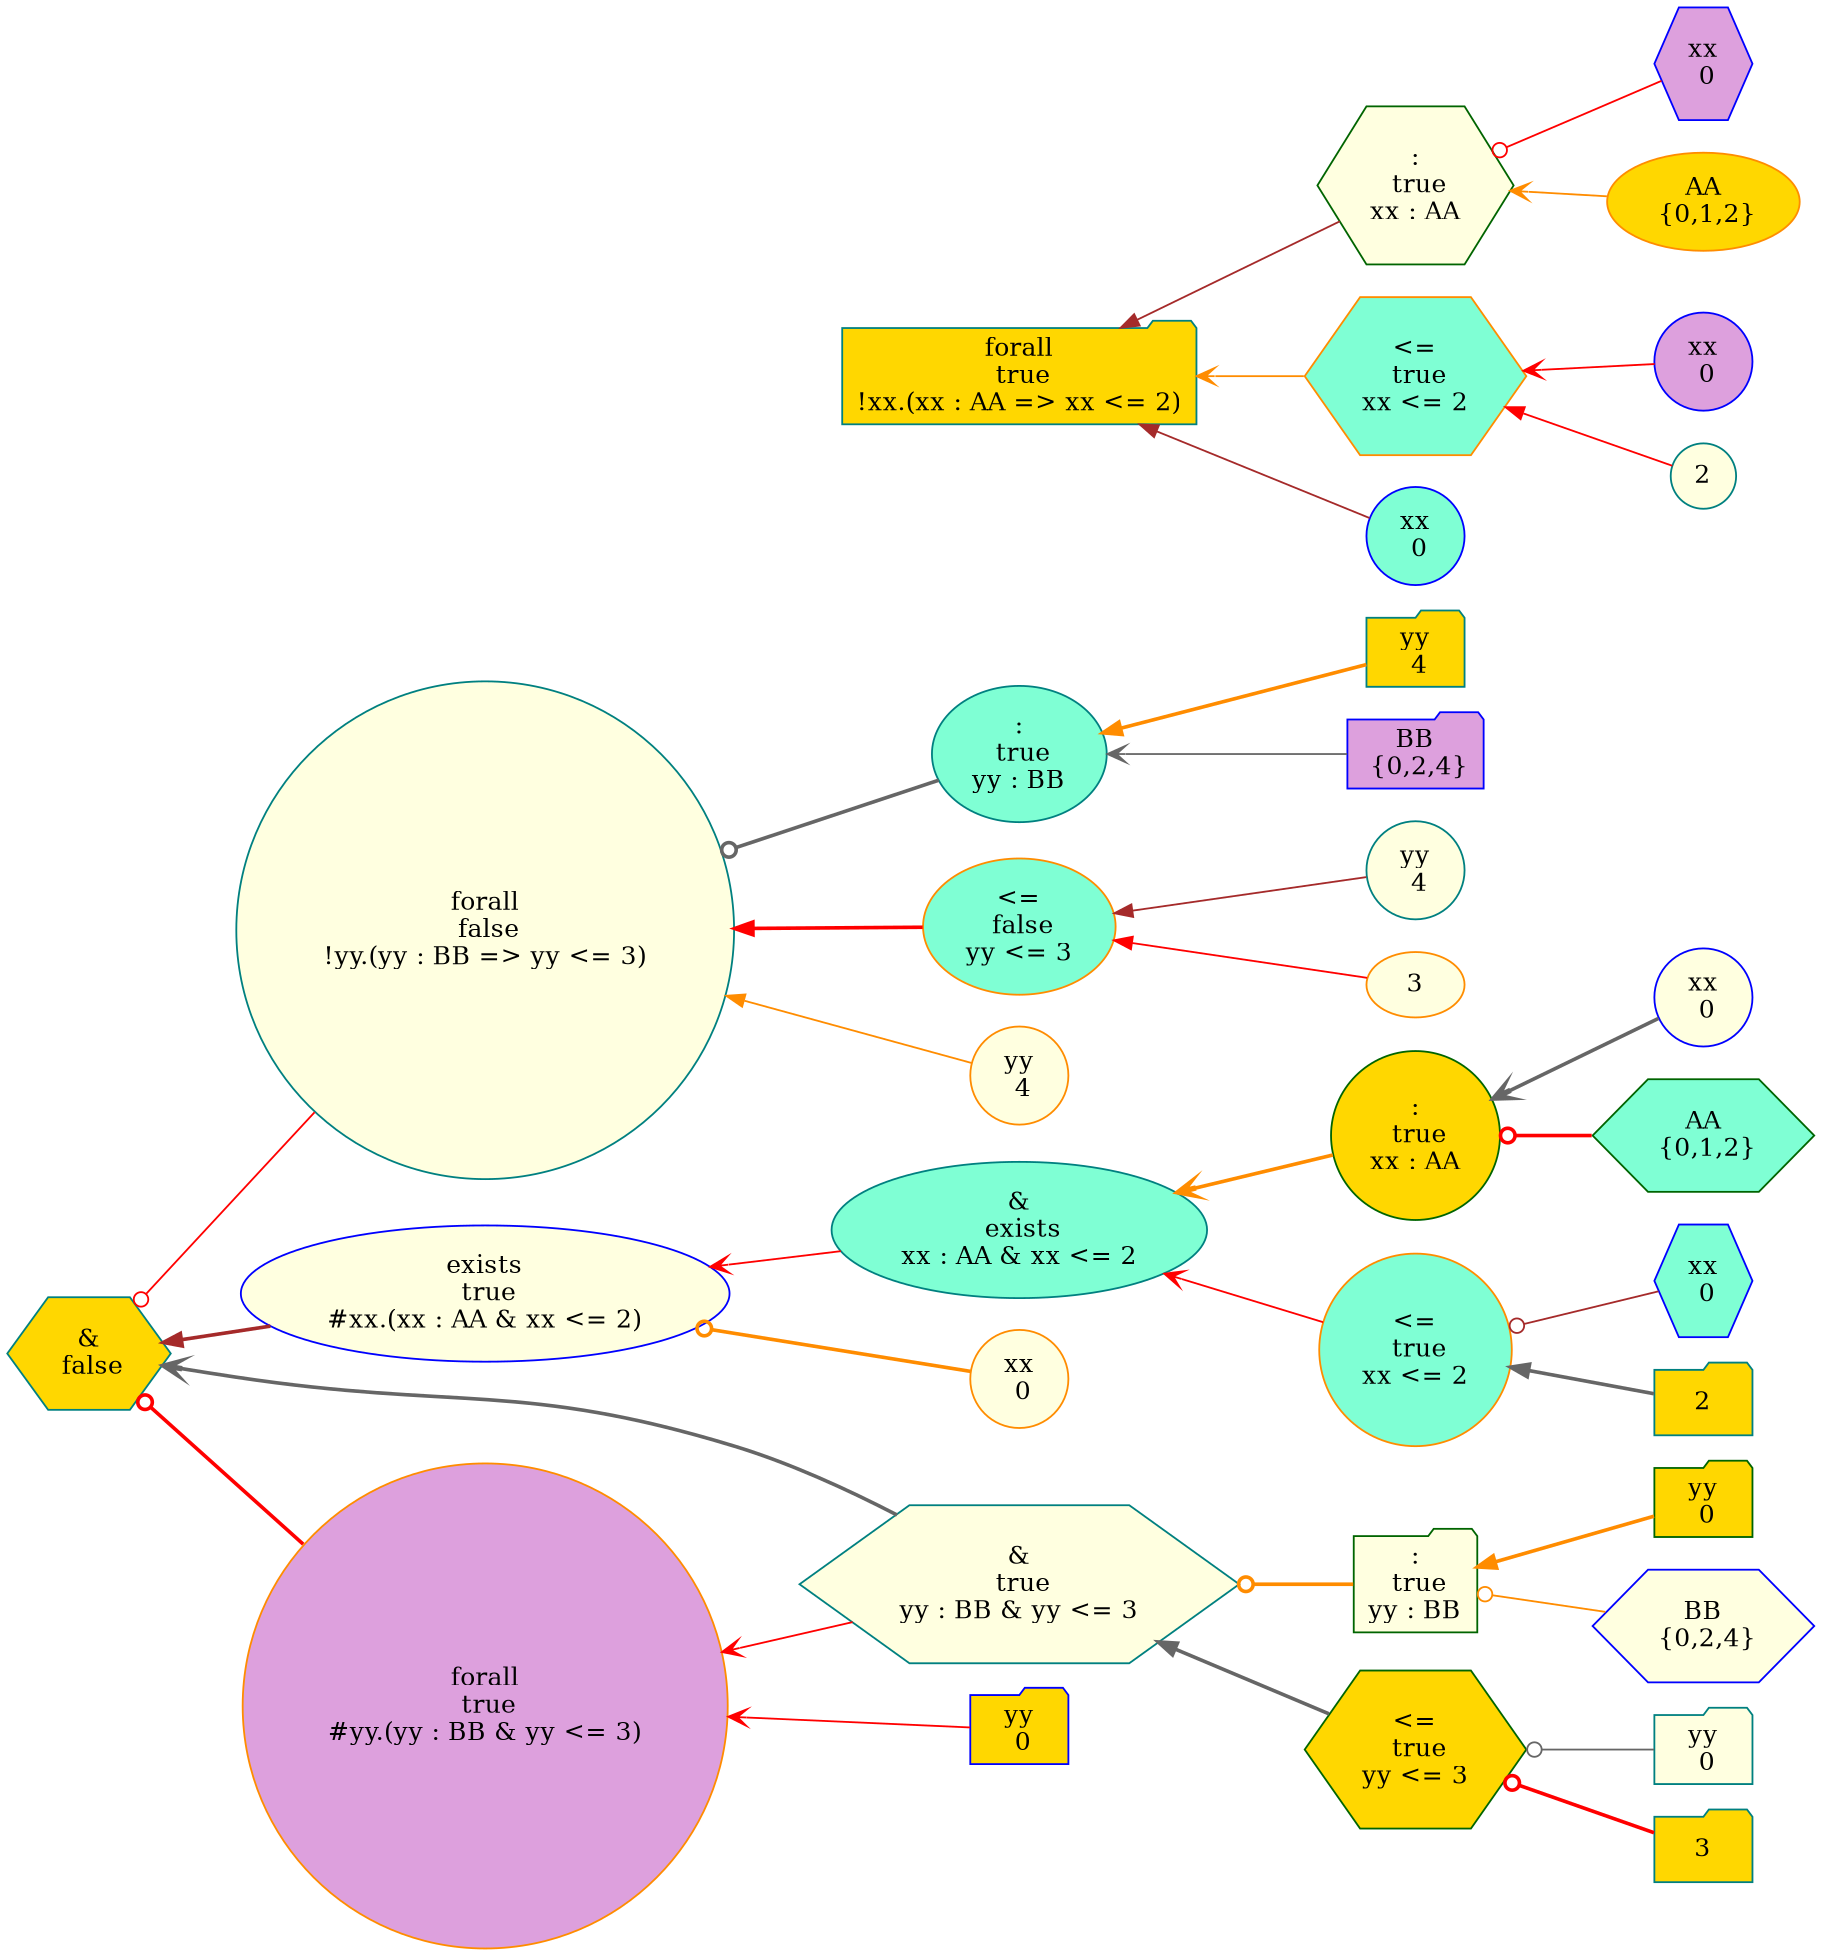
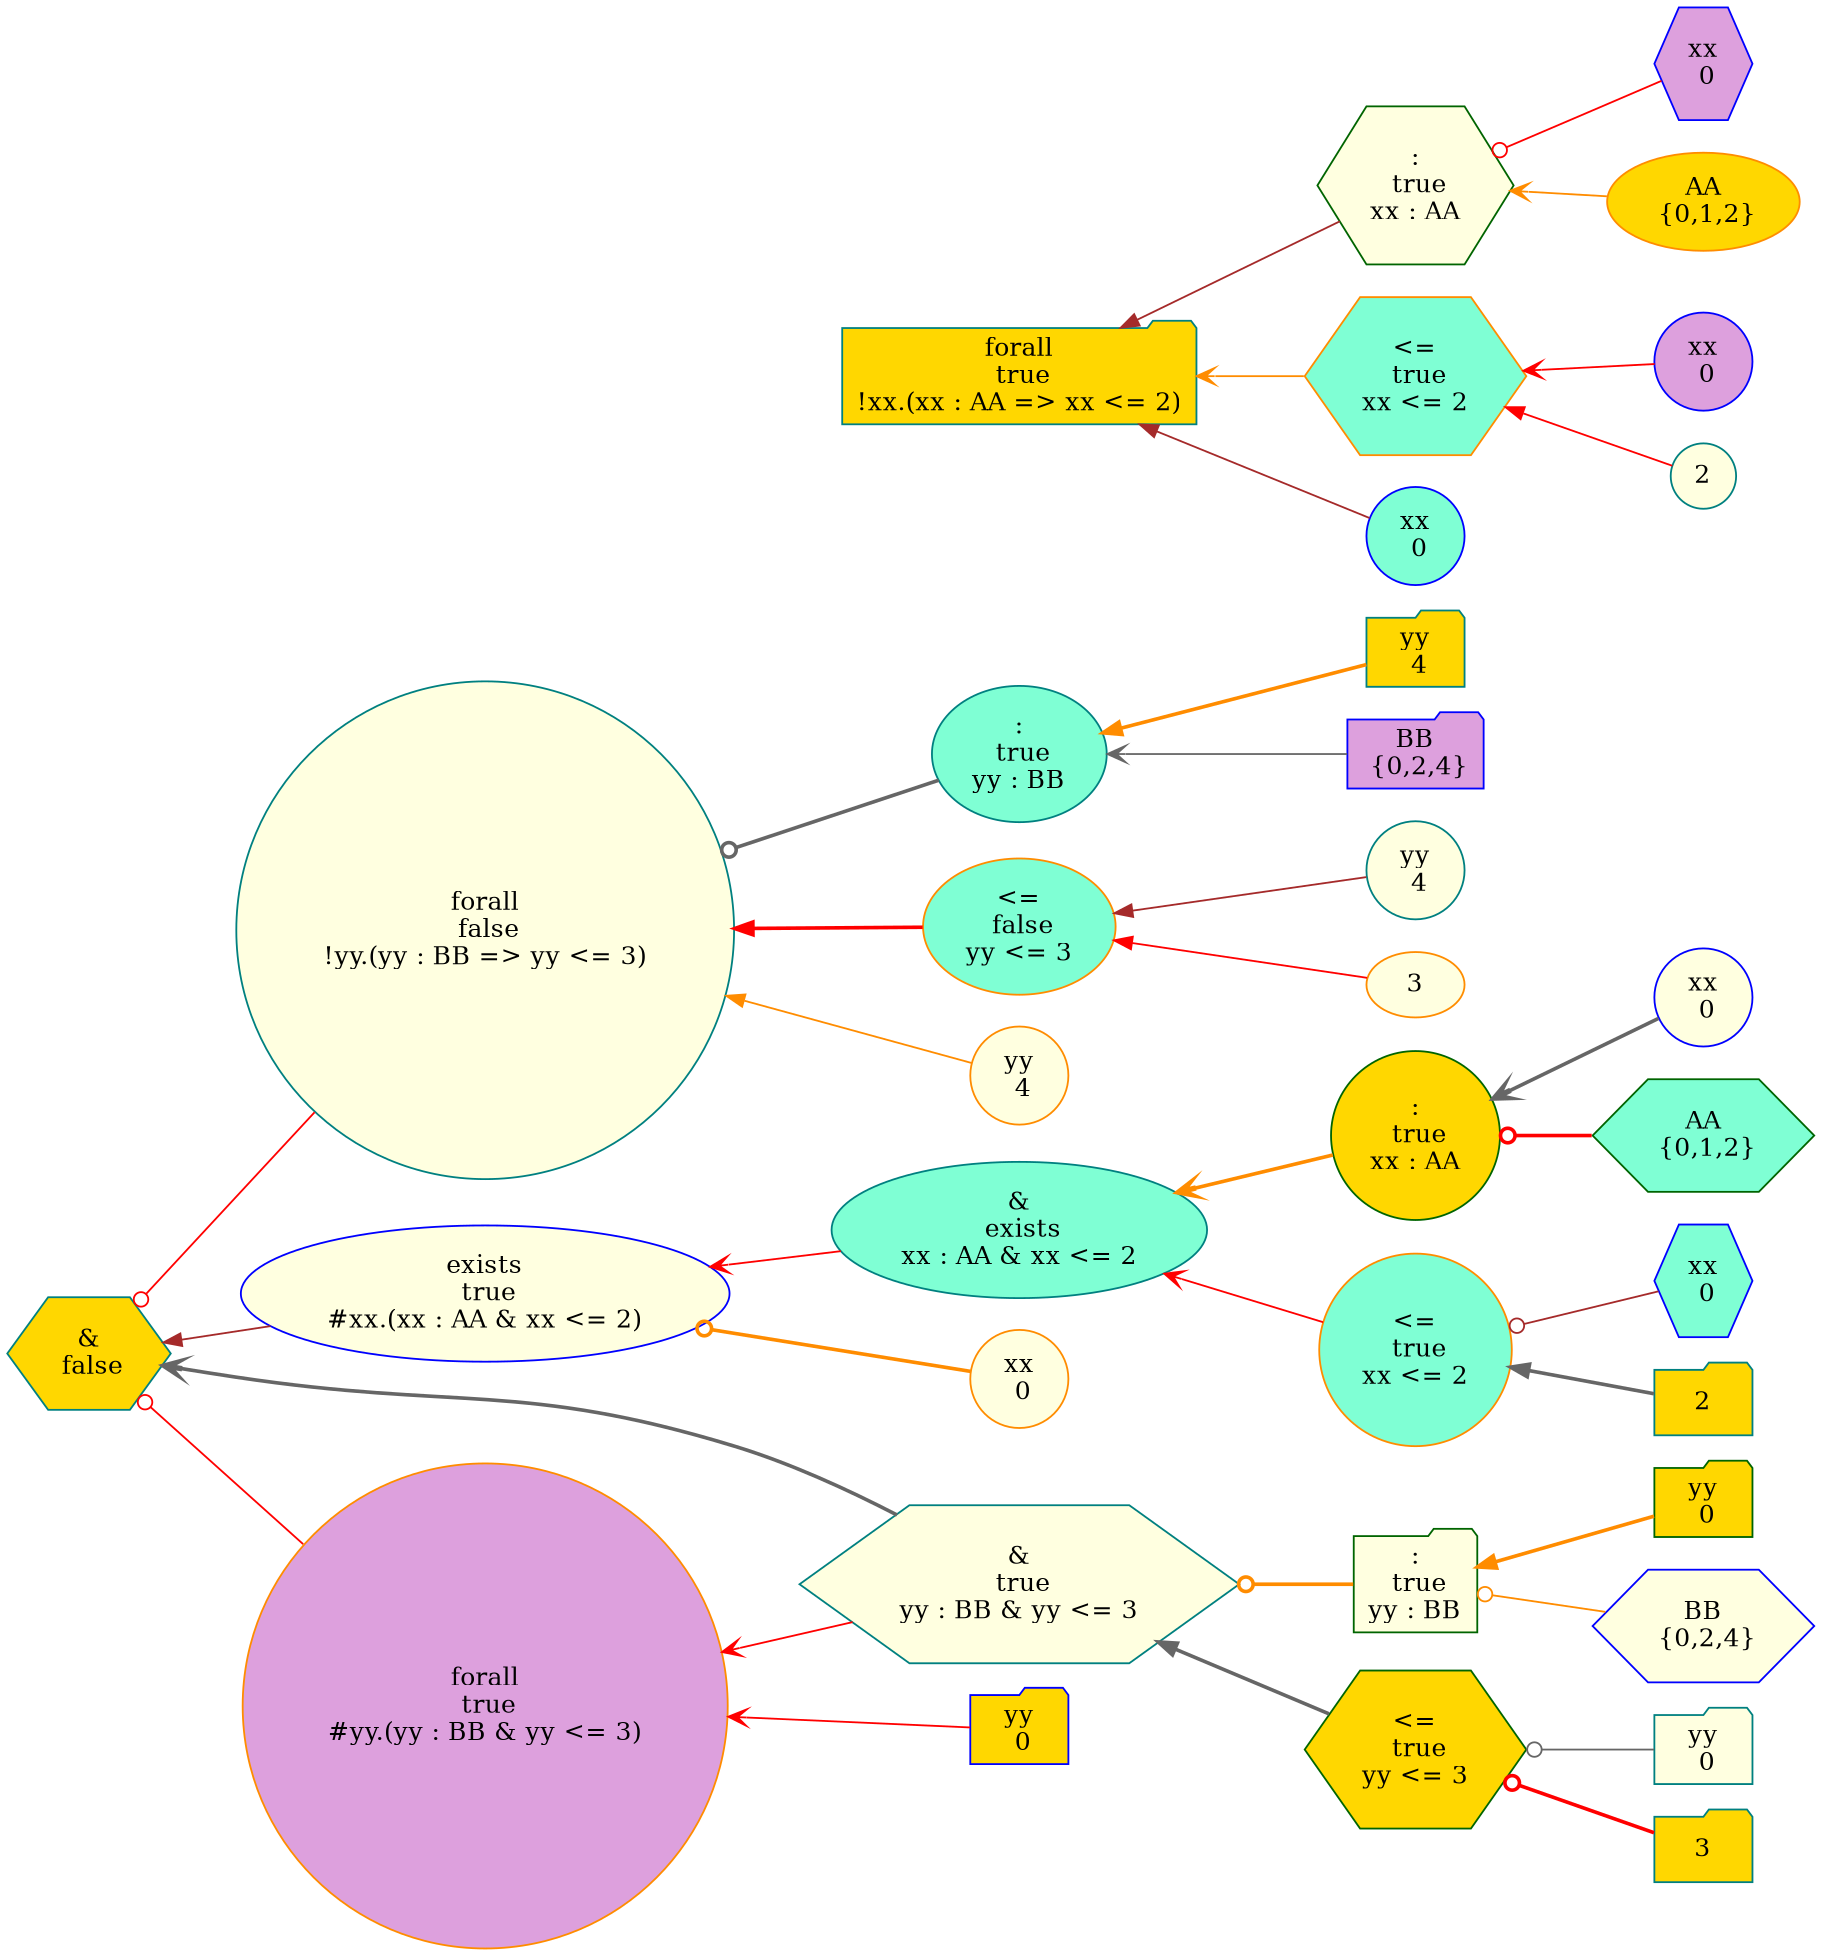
(226, 1333) -> (226, 1333)
(227, 1476) -> (227, 1476)
